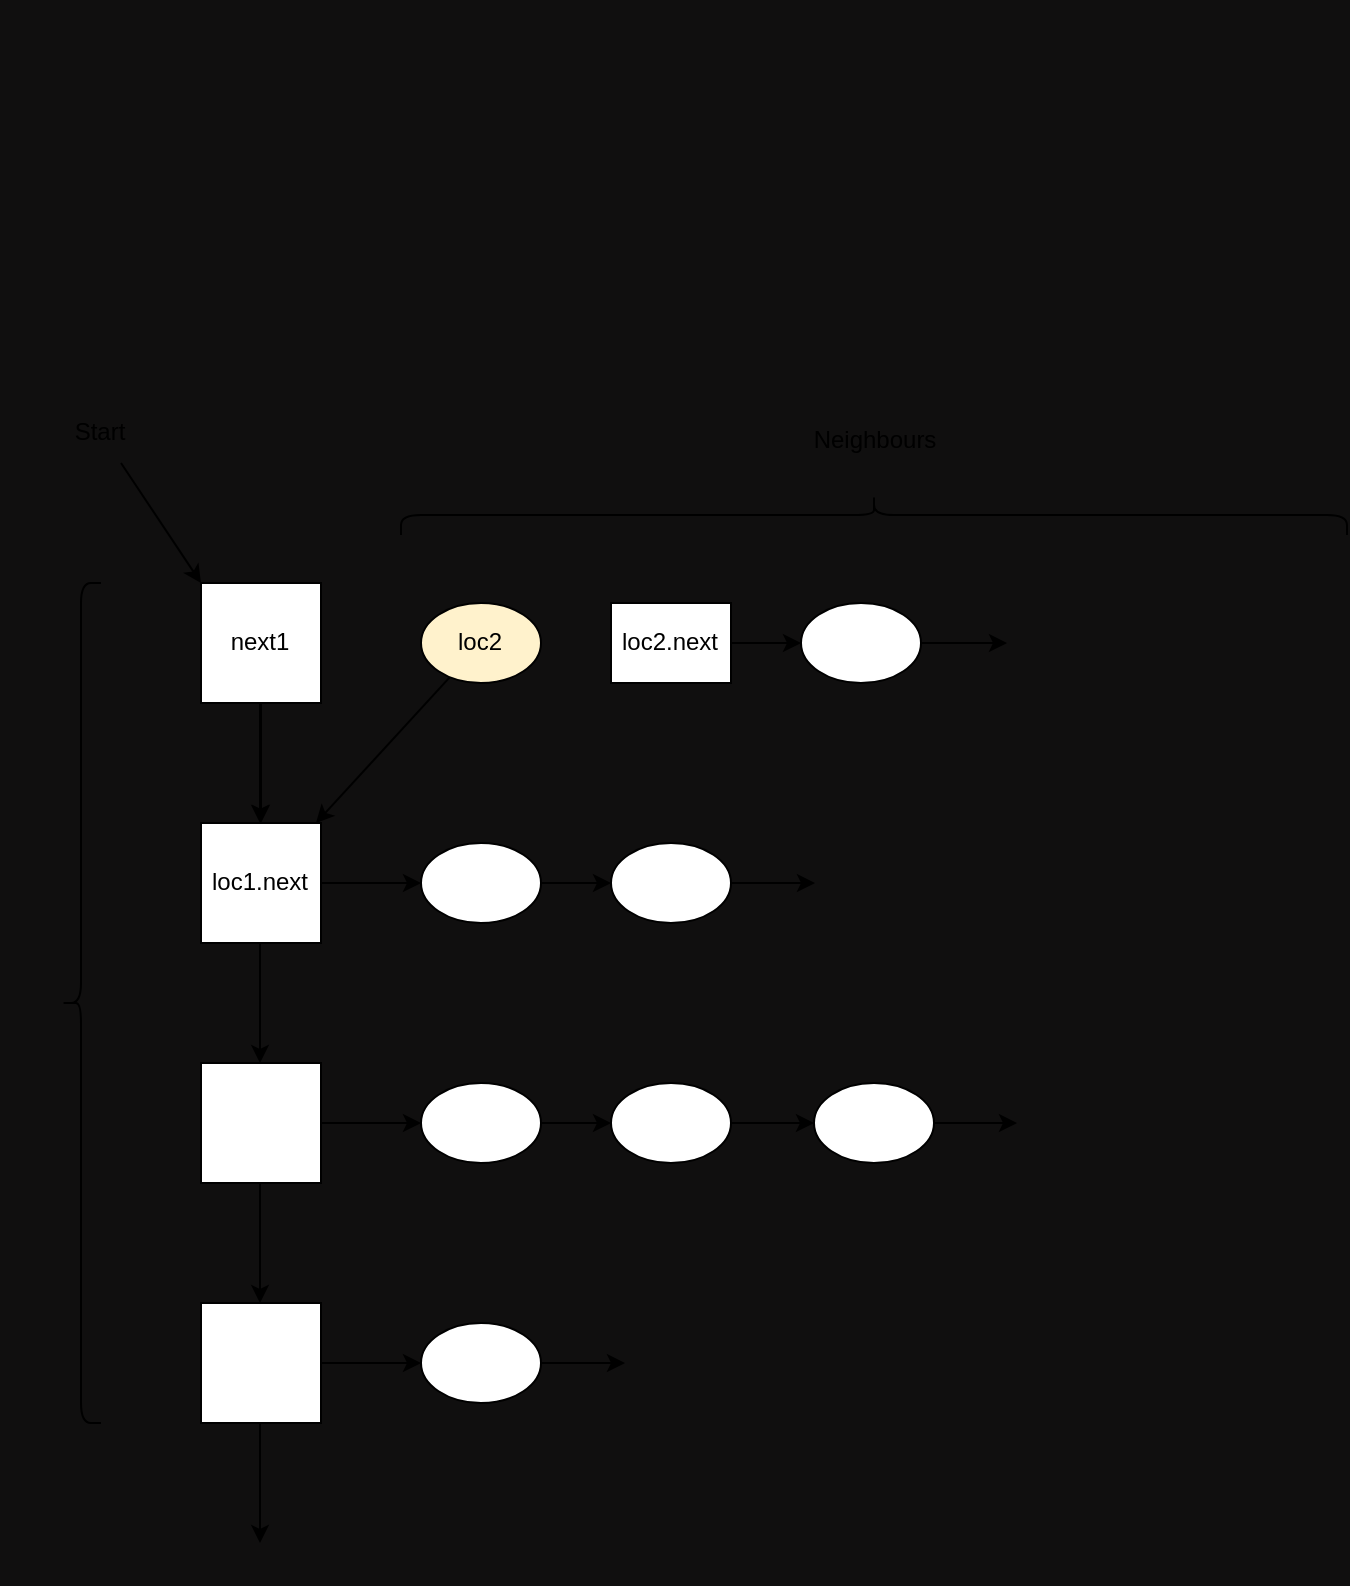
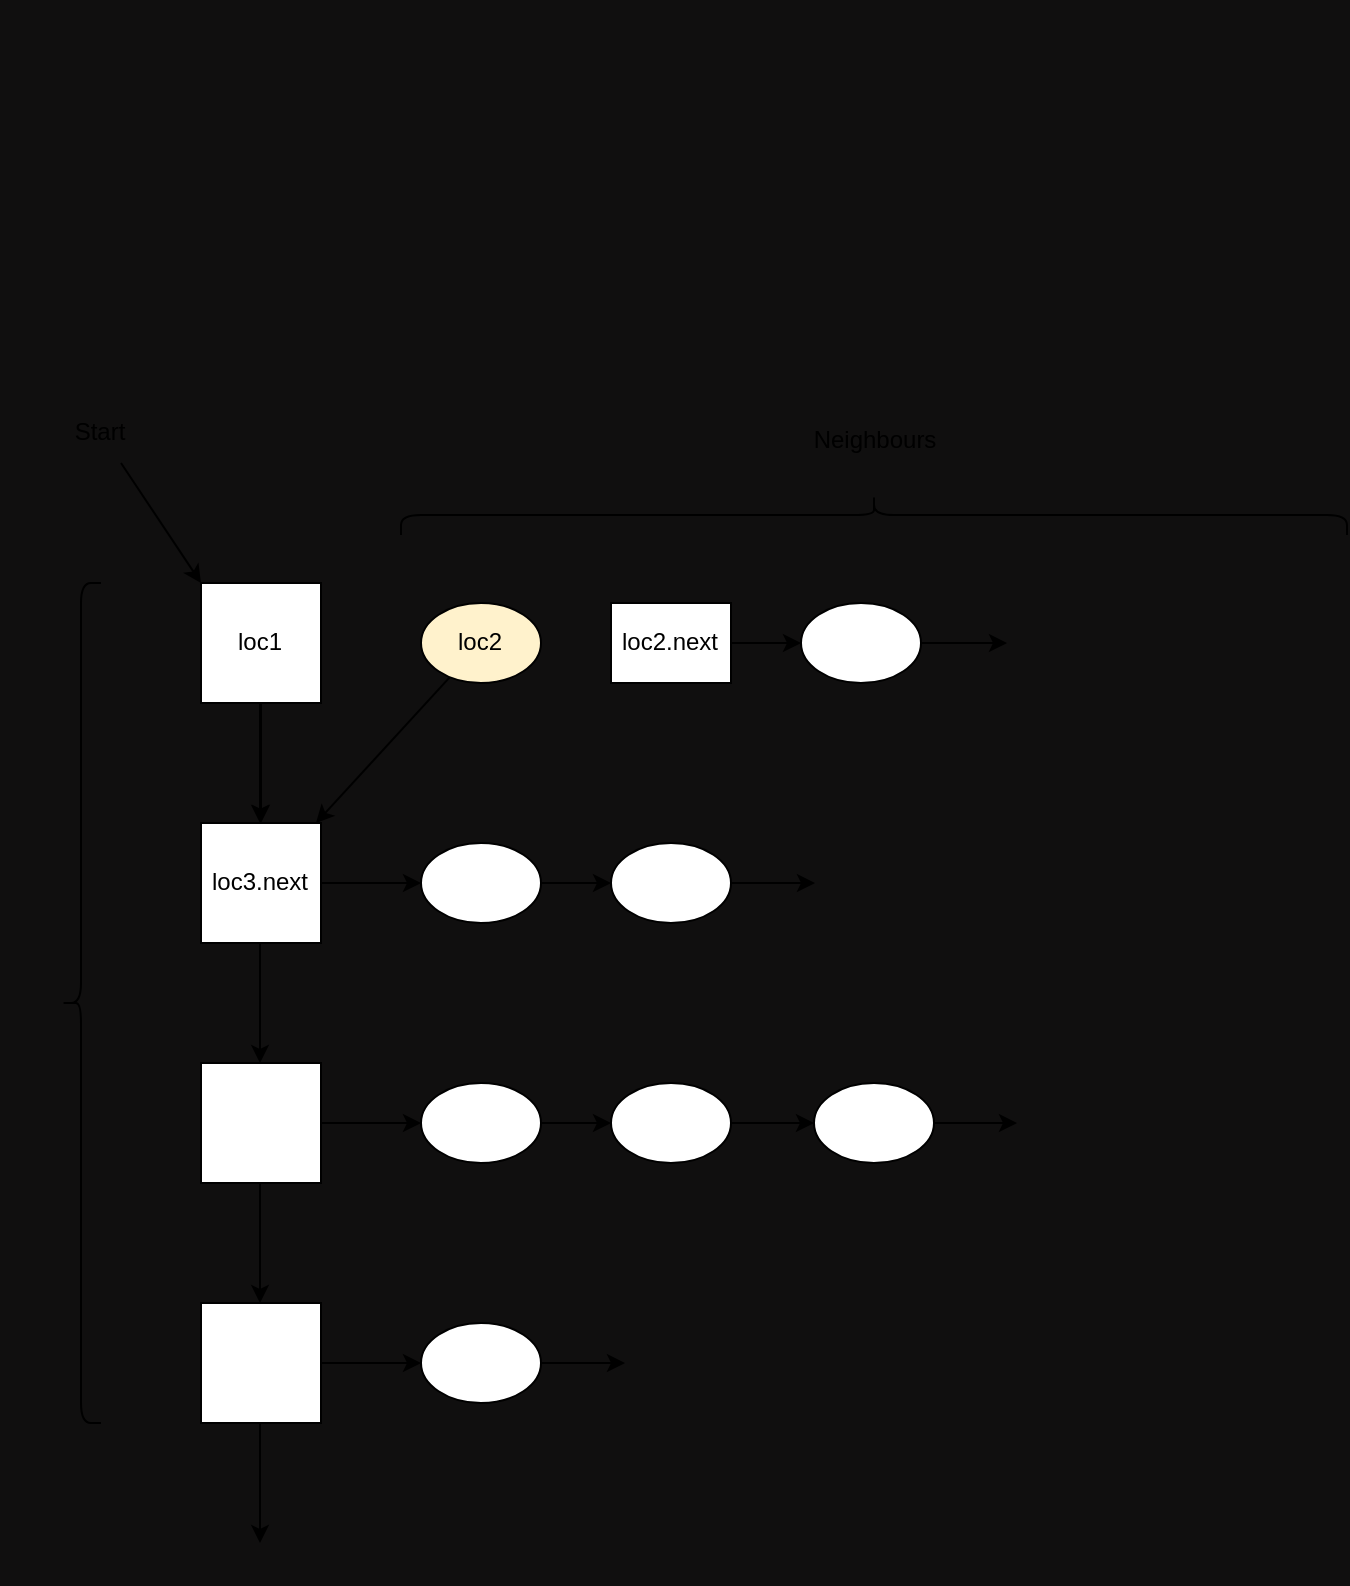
(261, 643) -> (261, 643)
(261, 883) -> (261, 883)
